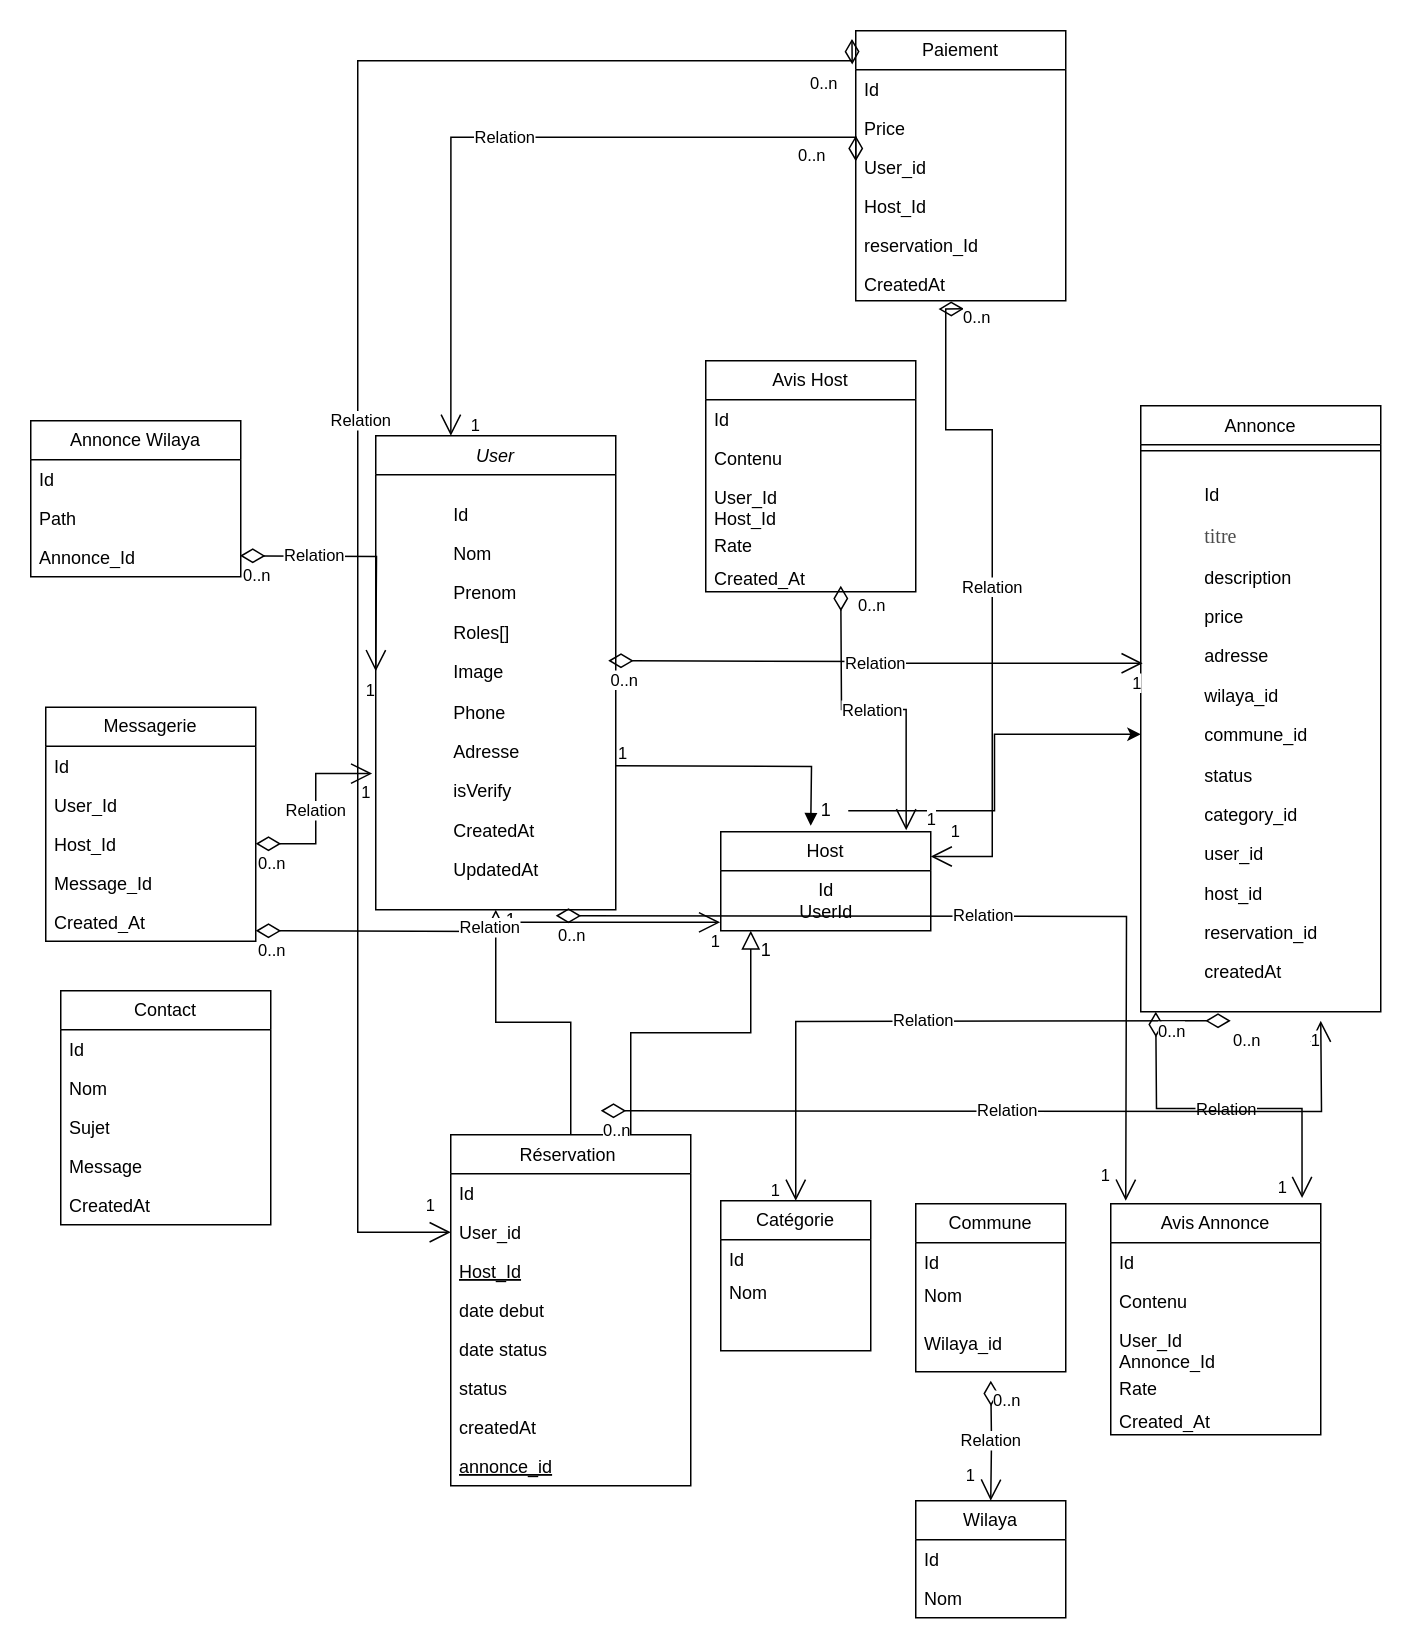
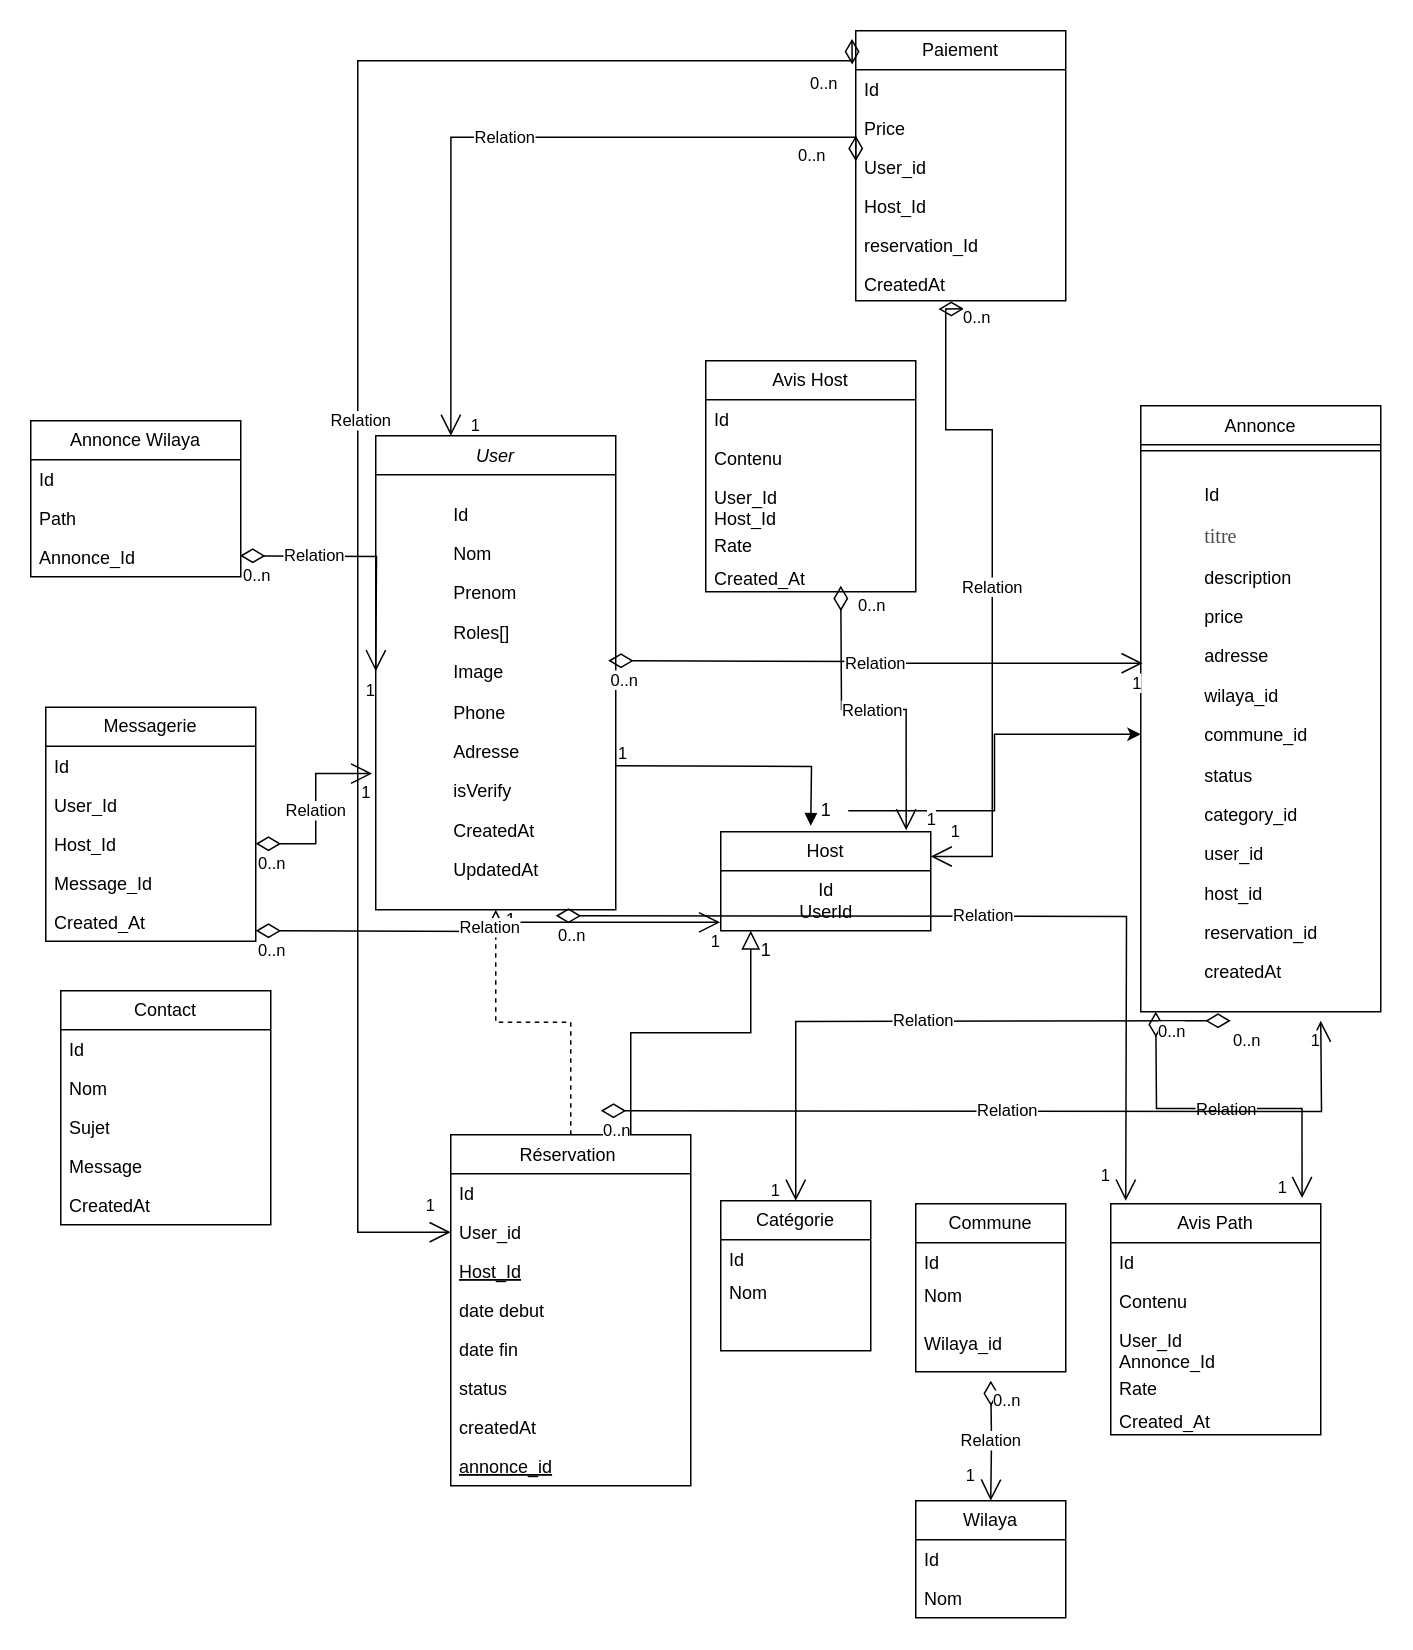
(546, 1022) -> (546, 1022)
(1216, 1223) -> (1216, 1223)
(512, 1350) -> (495, 1350)
